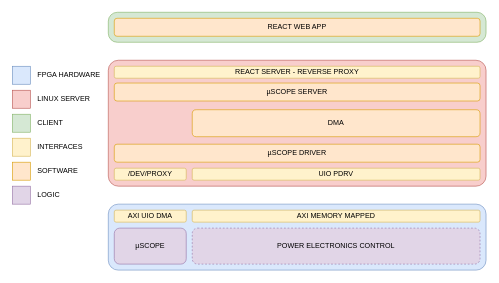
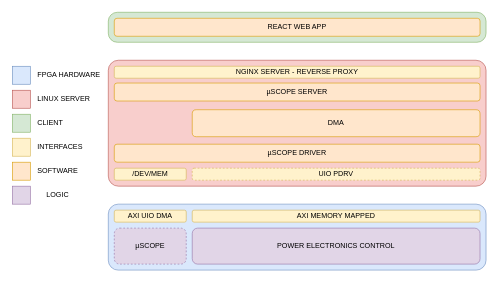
(297, 72) -> (297, 72)
(150, 174) -> (150, 174)
(336, 174) -> (336, 174)
(60, 195) -> (69, 195)
(150, 246) -> (150, 246)
(336, 246) -> (336, 246)
